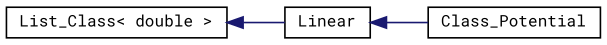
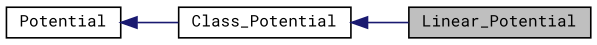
(117, 23) -> none
(328, 23) -> (64, 23)
none -> (500, 23)
